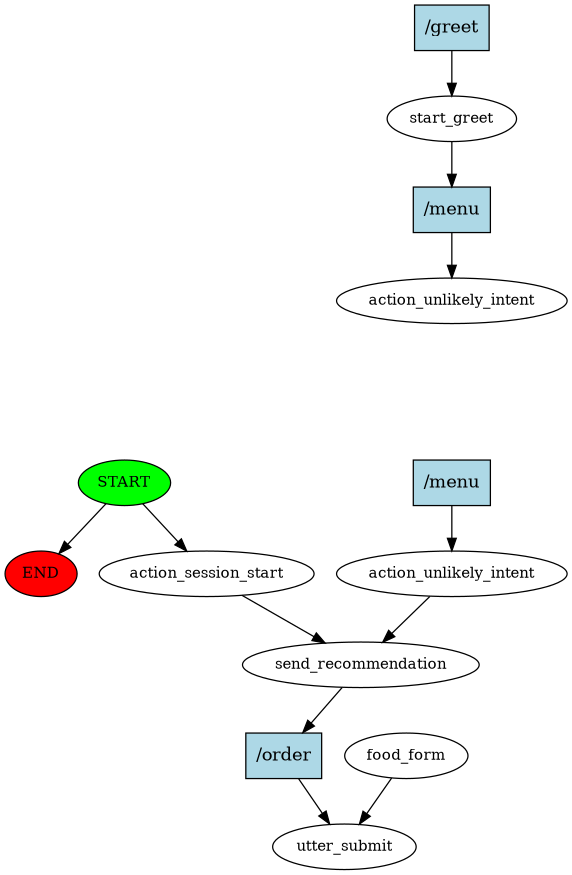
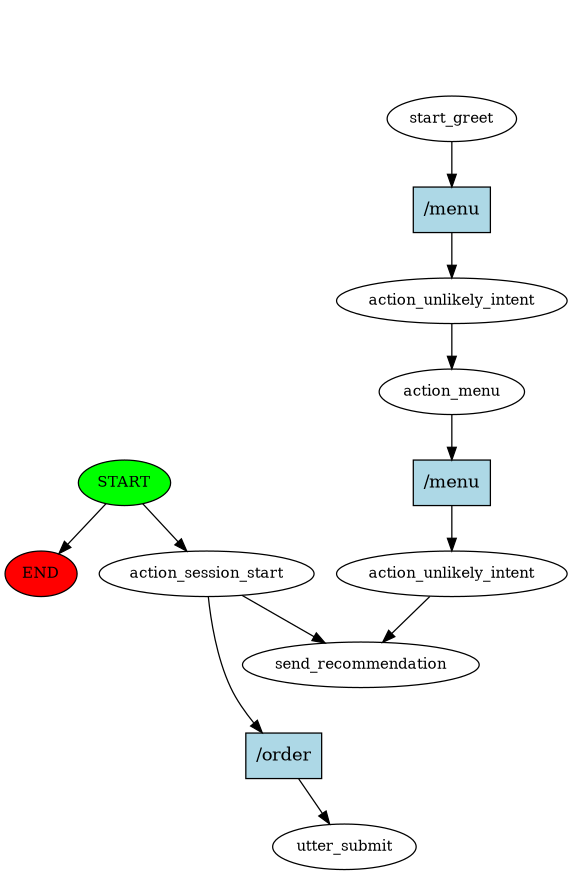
(452, 28) -> none
none -> (452, 392)
(327, 705) -> (221, 663)
(406, 756) -> none
